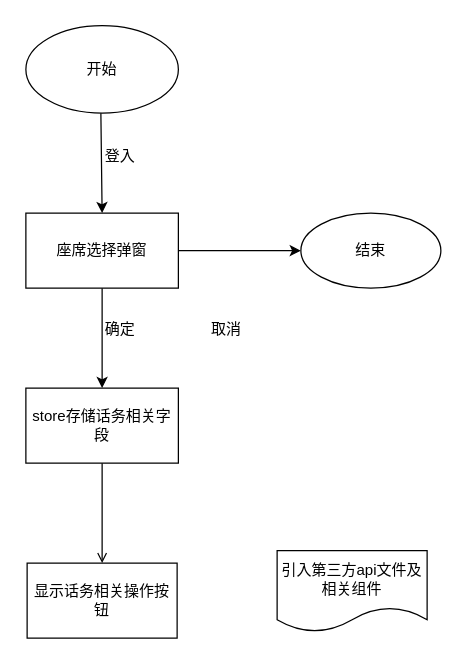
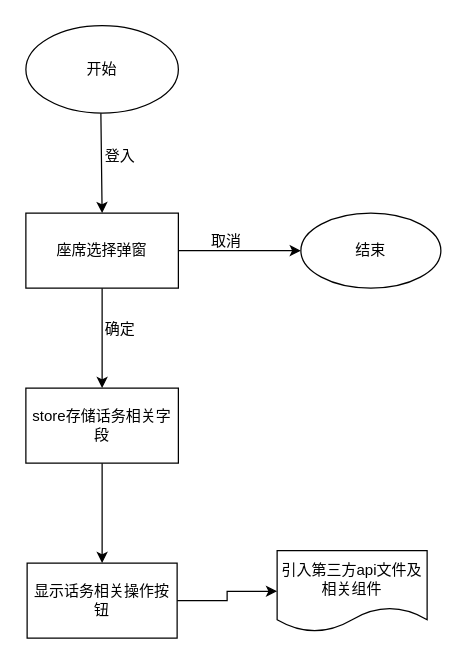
(226, 329) -> (226, 242)
(102, 555) -> (102, 553)
none -> (227, 601)
